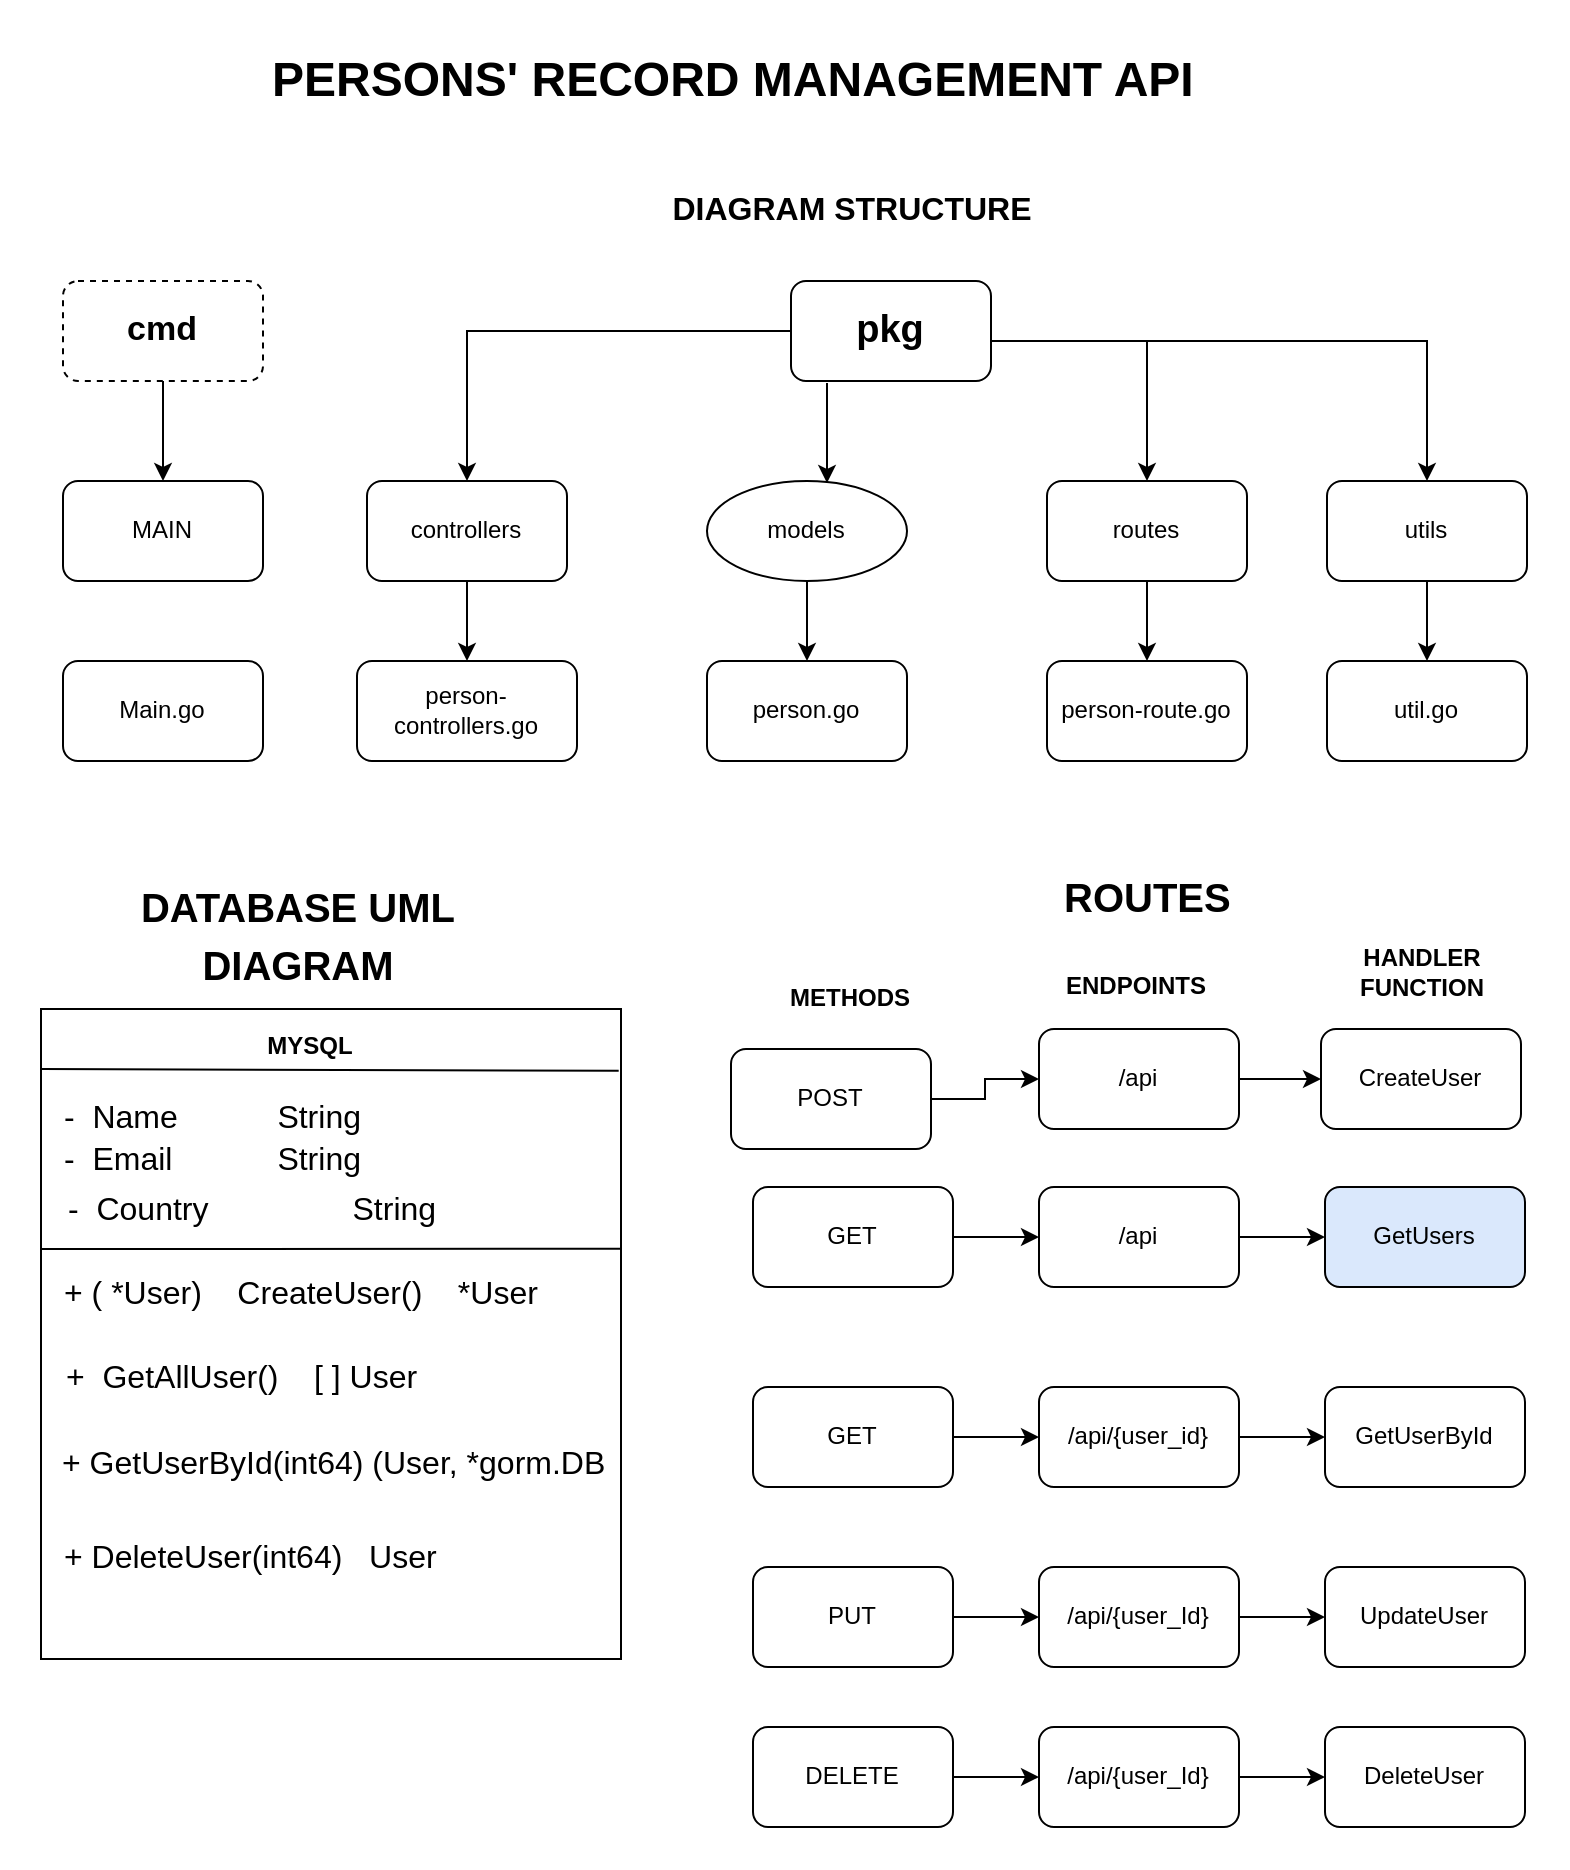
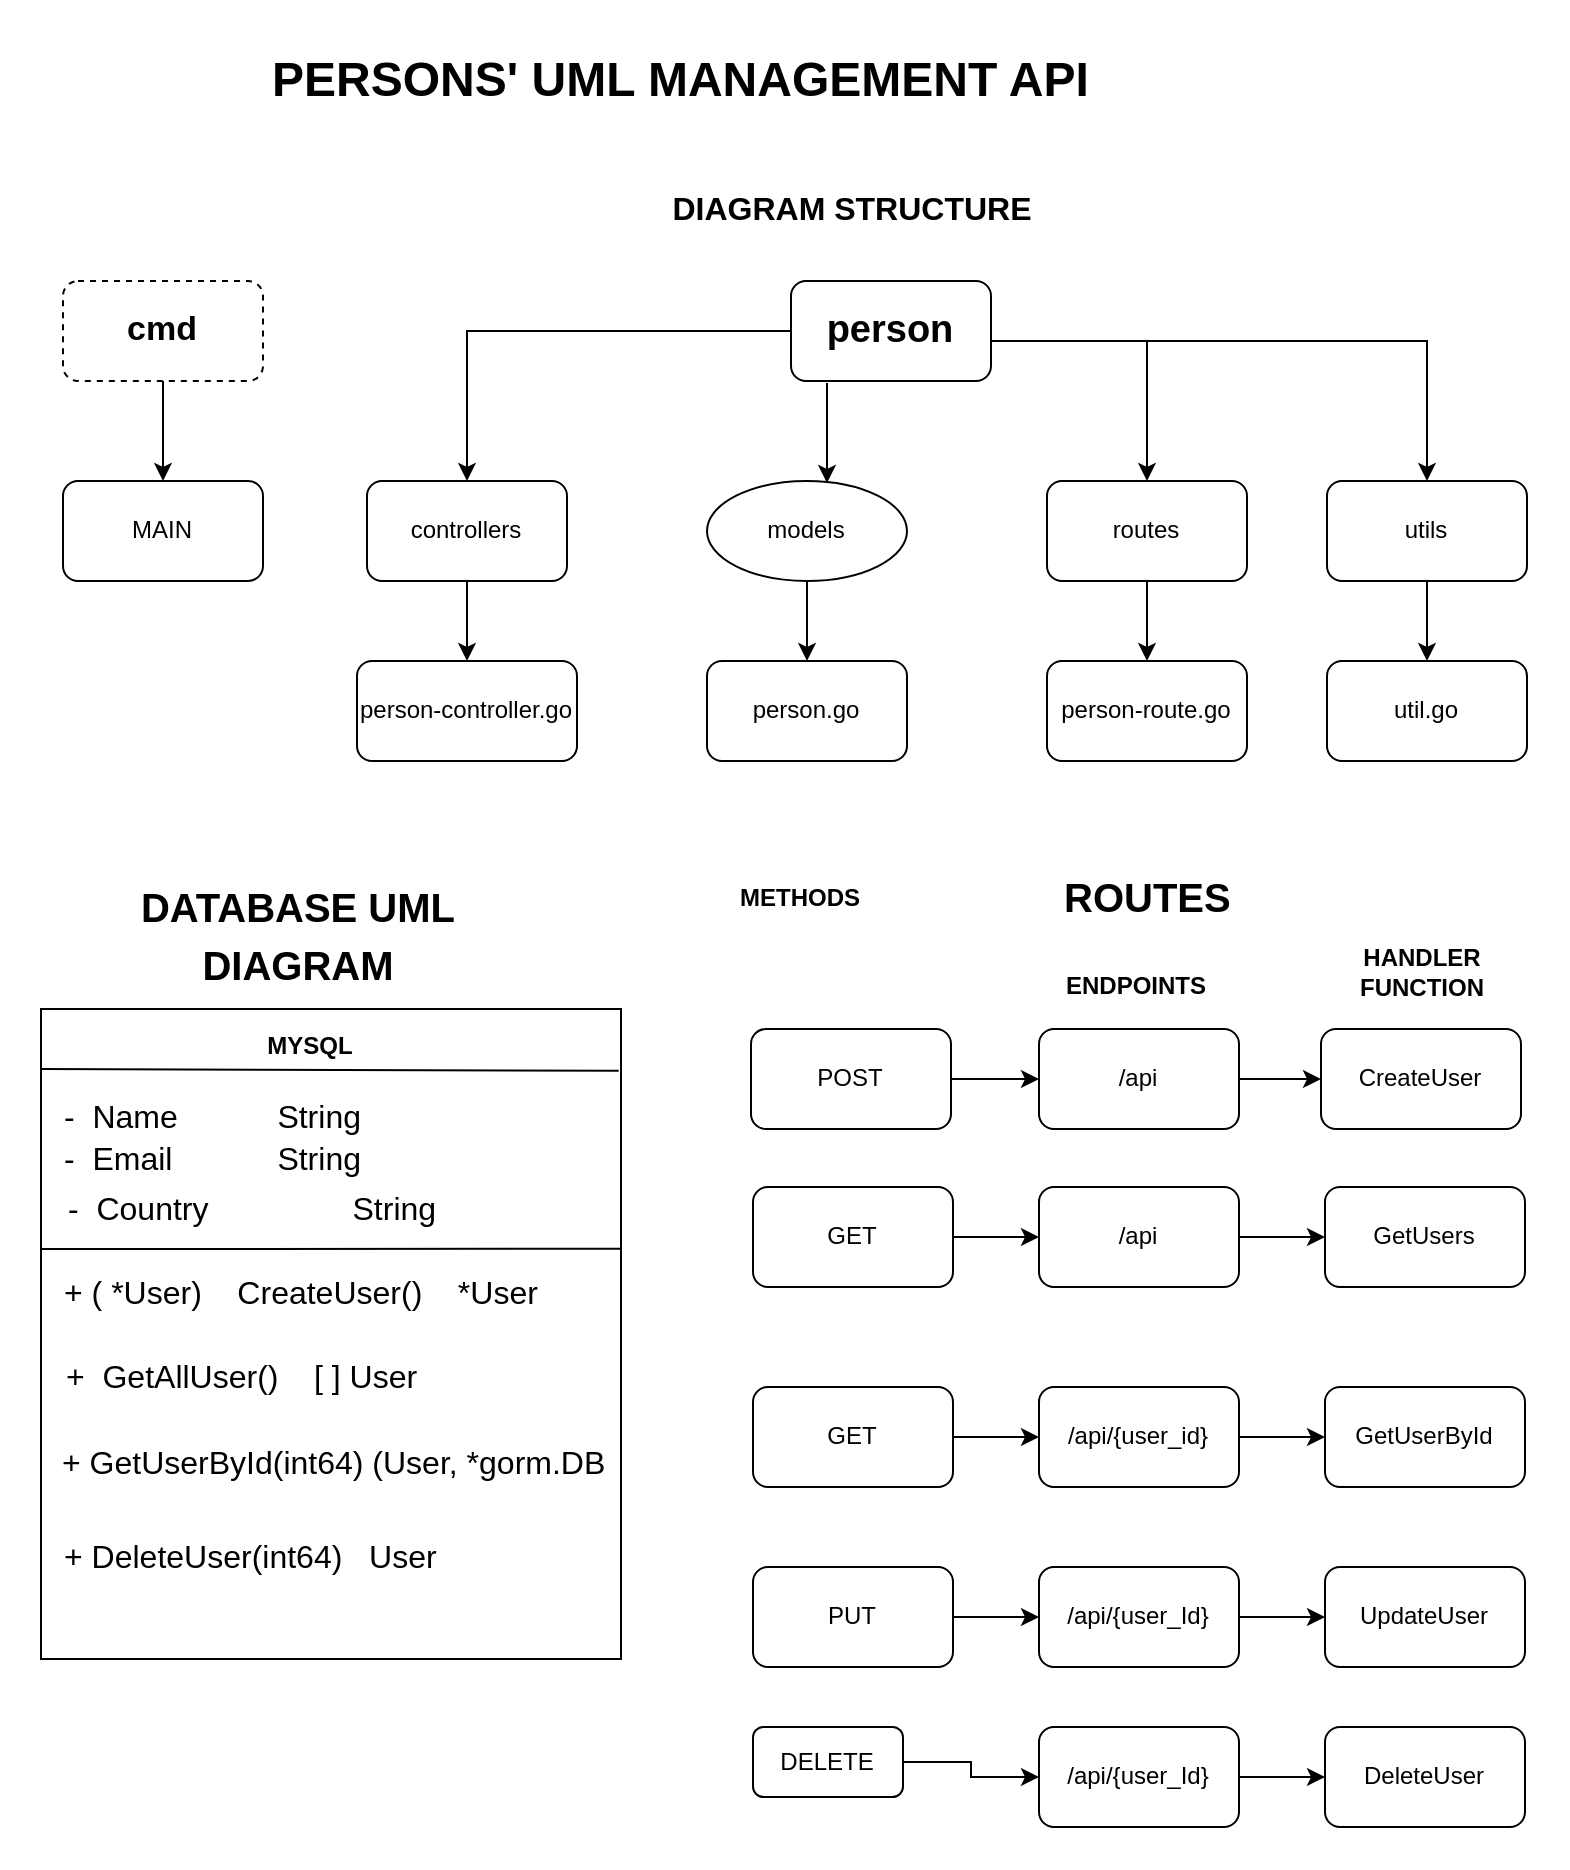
(462, 35) -> (442, 35)
(891, 331) -> (891, 331)
(163, 711) -> none
(467, 711) -> (467, 711)
(851, 999) -> (801, 899)
(831, 1099) -> (851, 1079)
(1425, 1237) -> (1425, 1237)
(853, 1777) -> (828, 1762)
